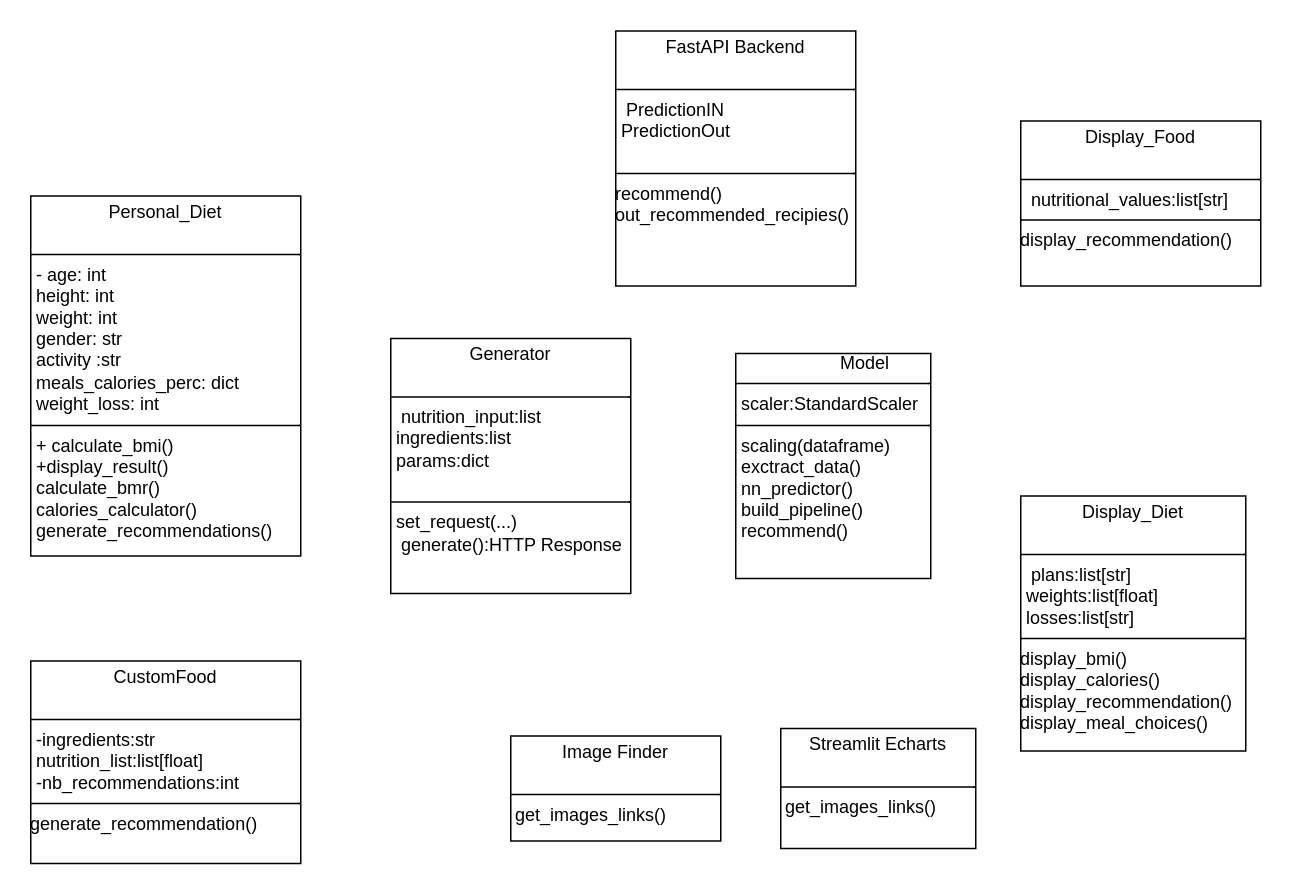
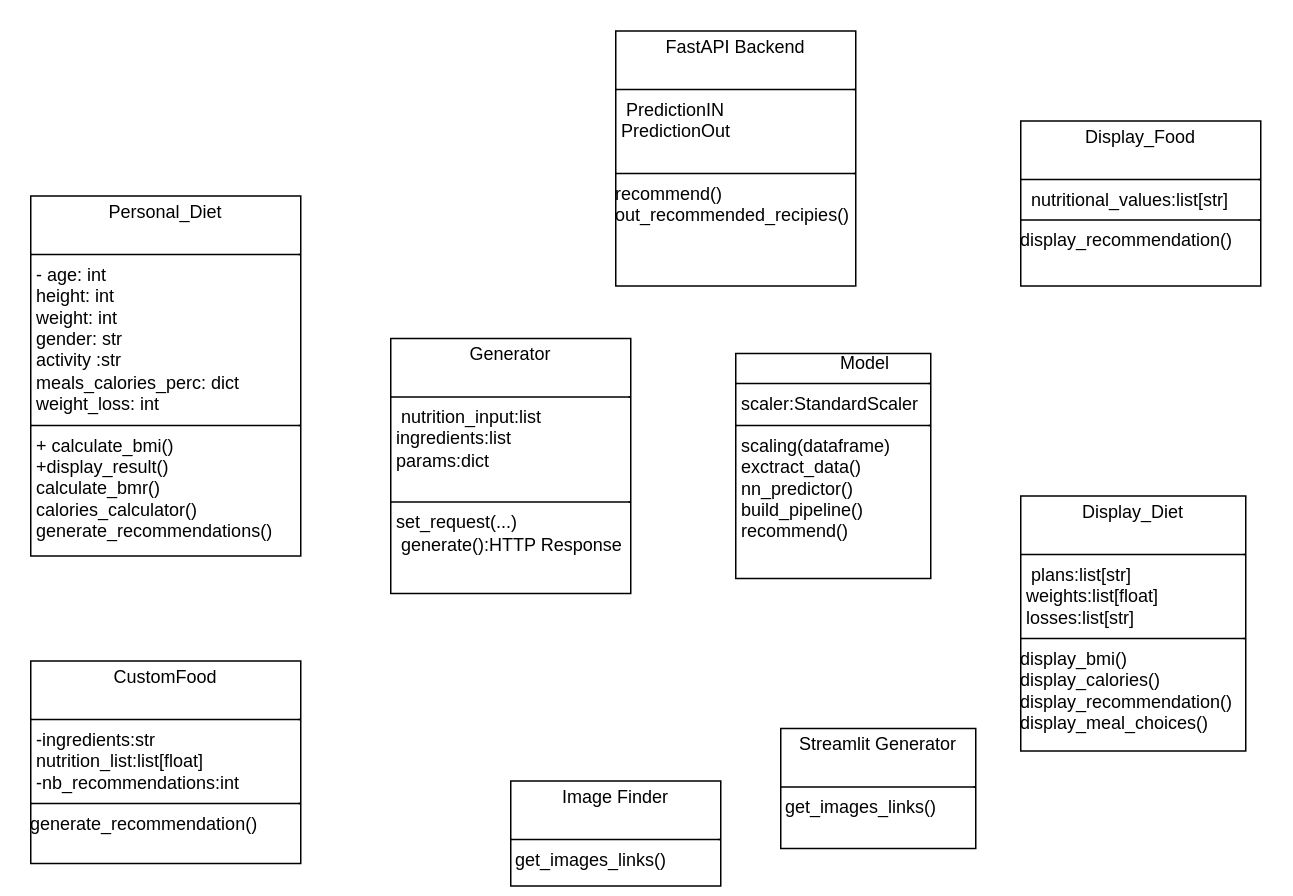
(864, 750) -> (869, 750)
(616, 788) -> (616, 833)
